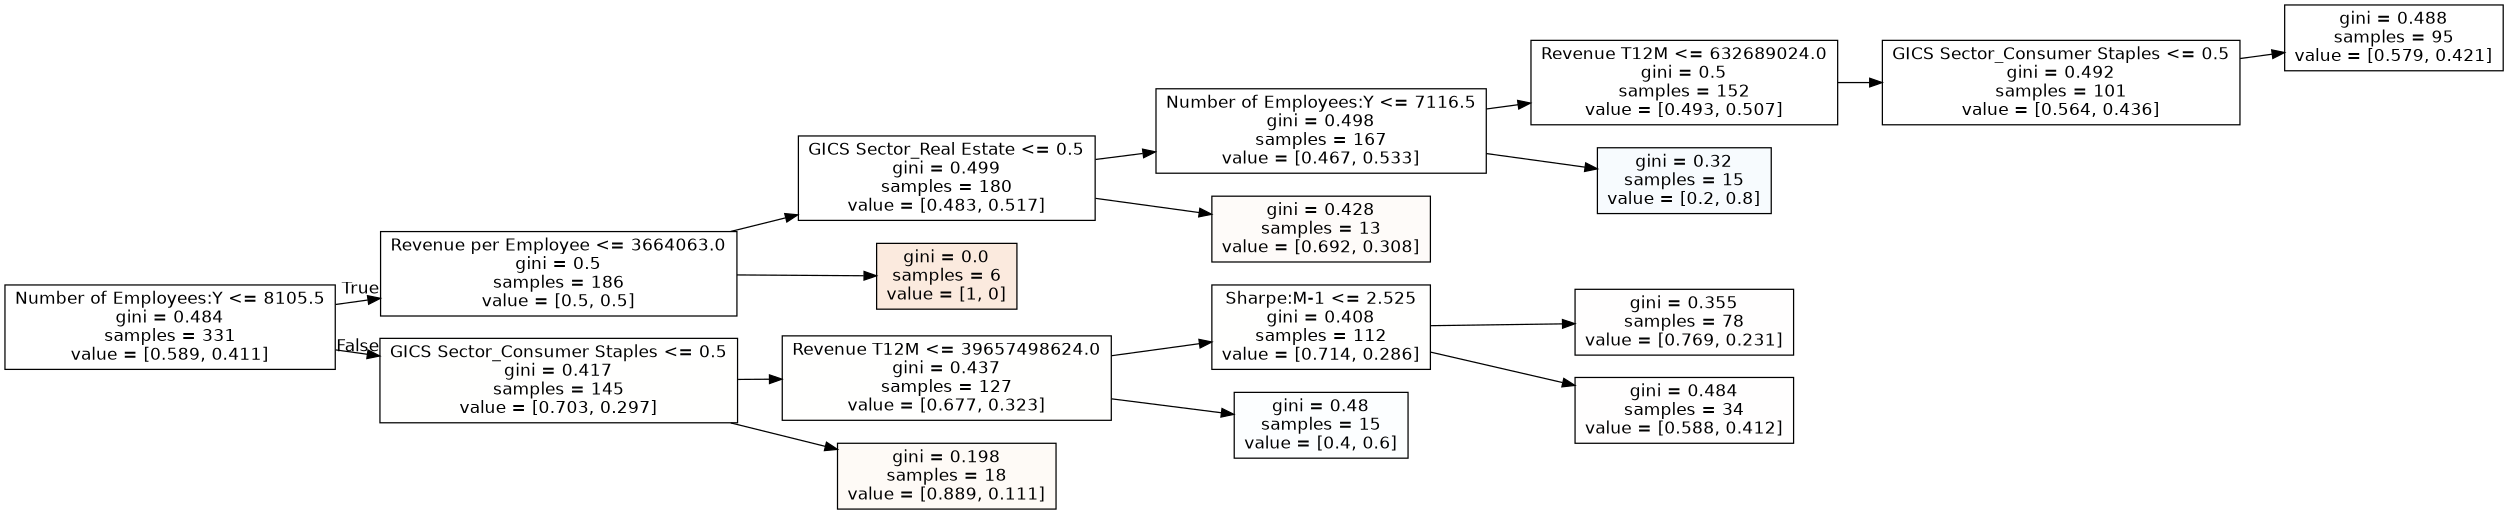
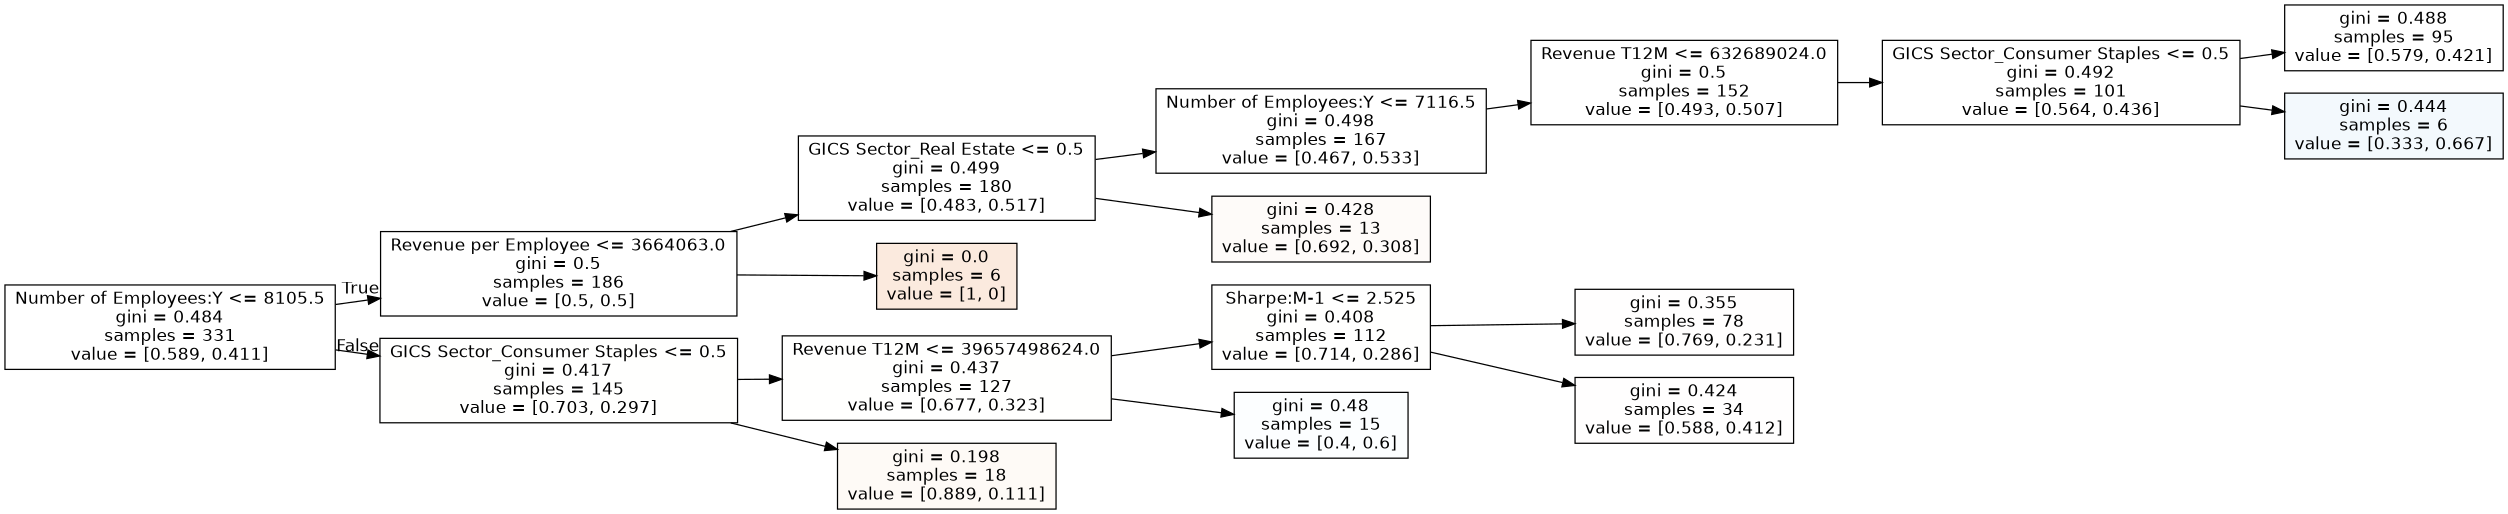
none -> (2394, 126)
(1684, 181) -> none
(1684, 410) -> (1684, 410)
